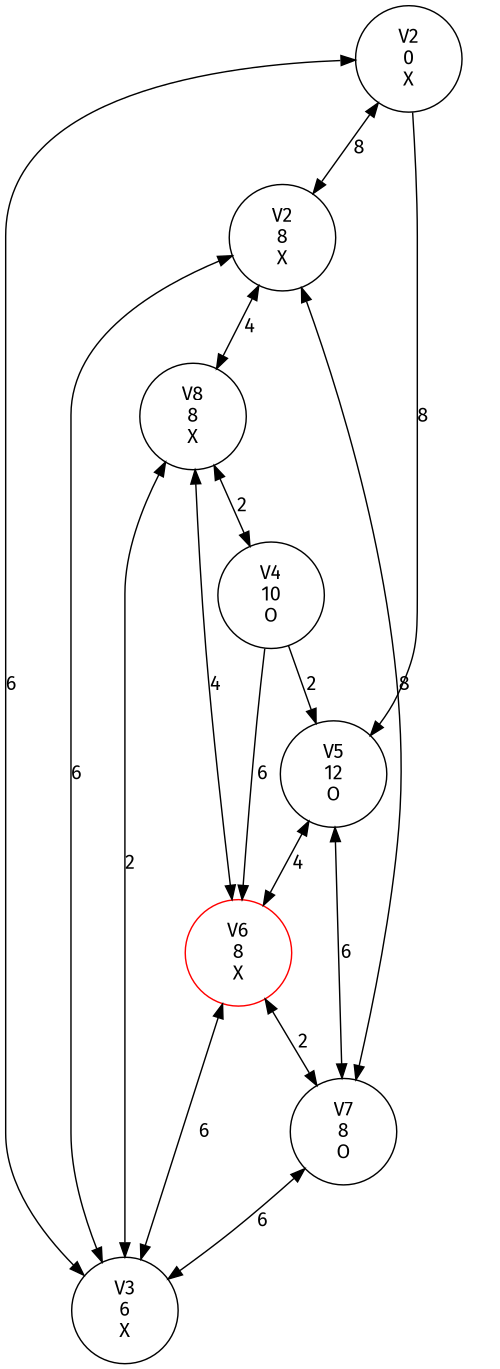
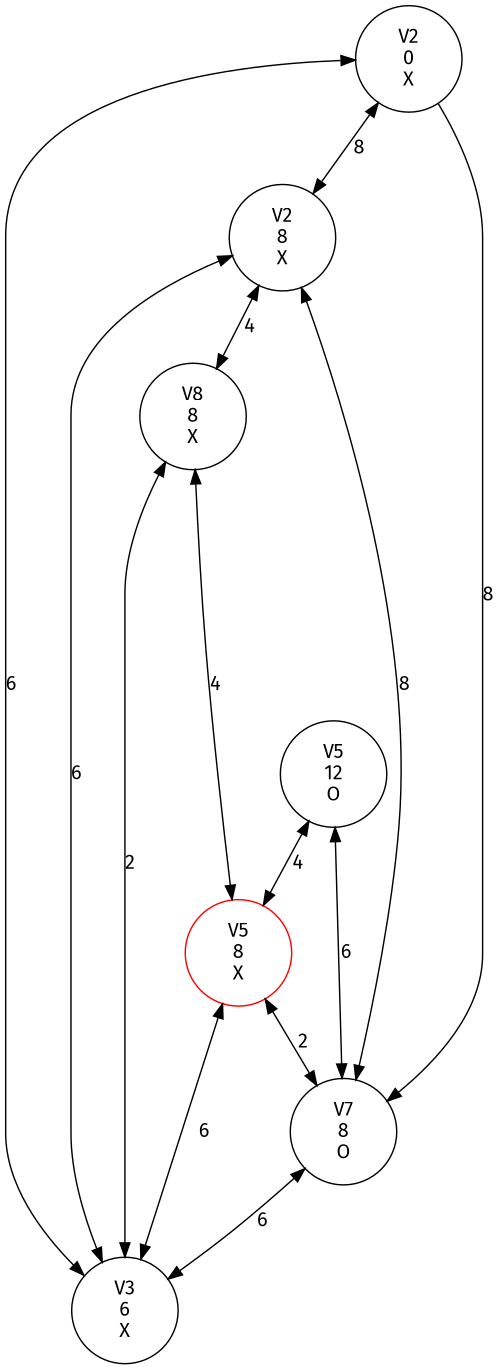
(417, 423) -> (483, 608)
(271, 595) -> none
(238, 953) -> (238, 953)
